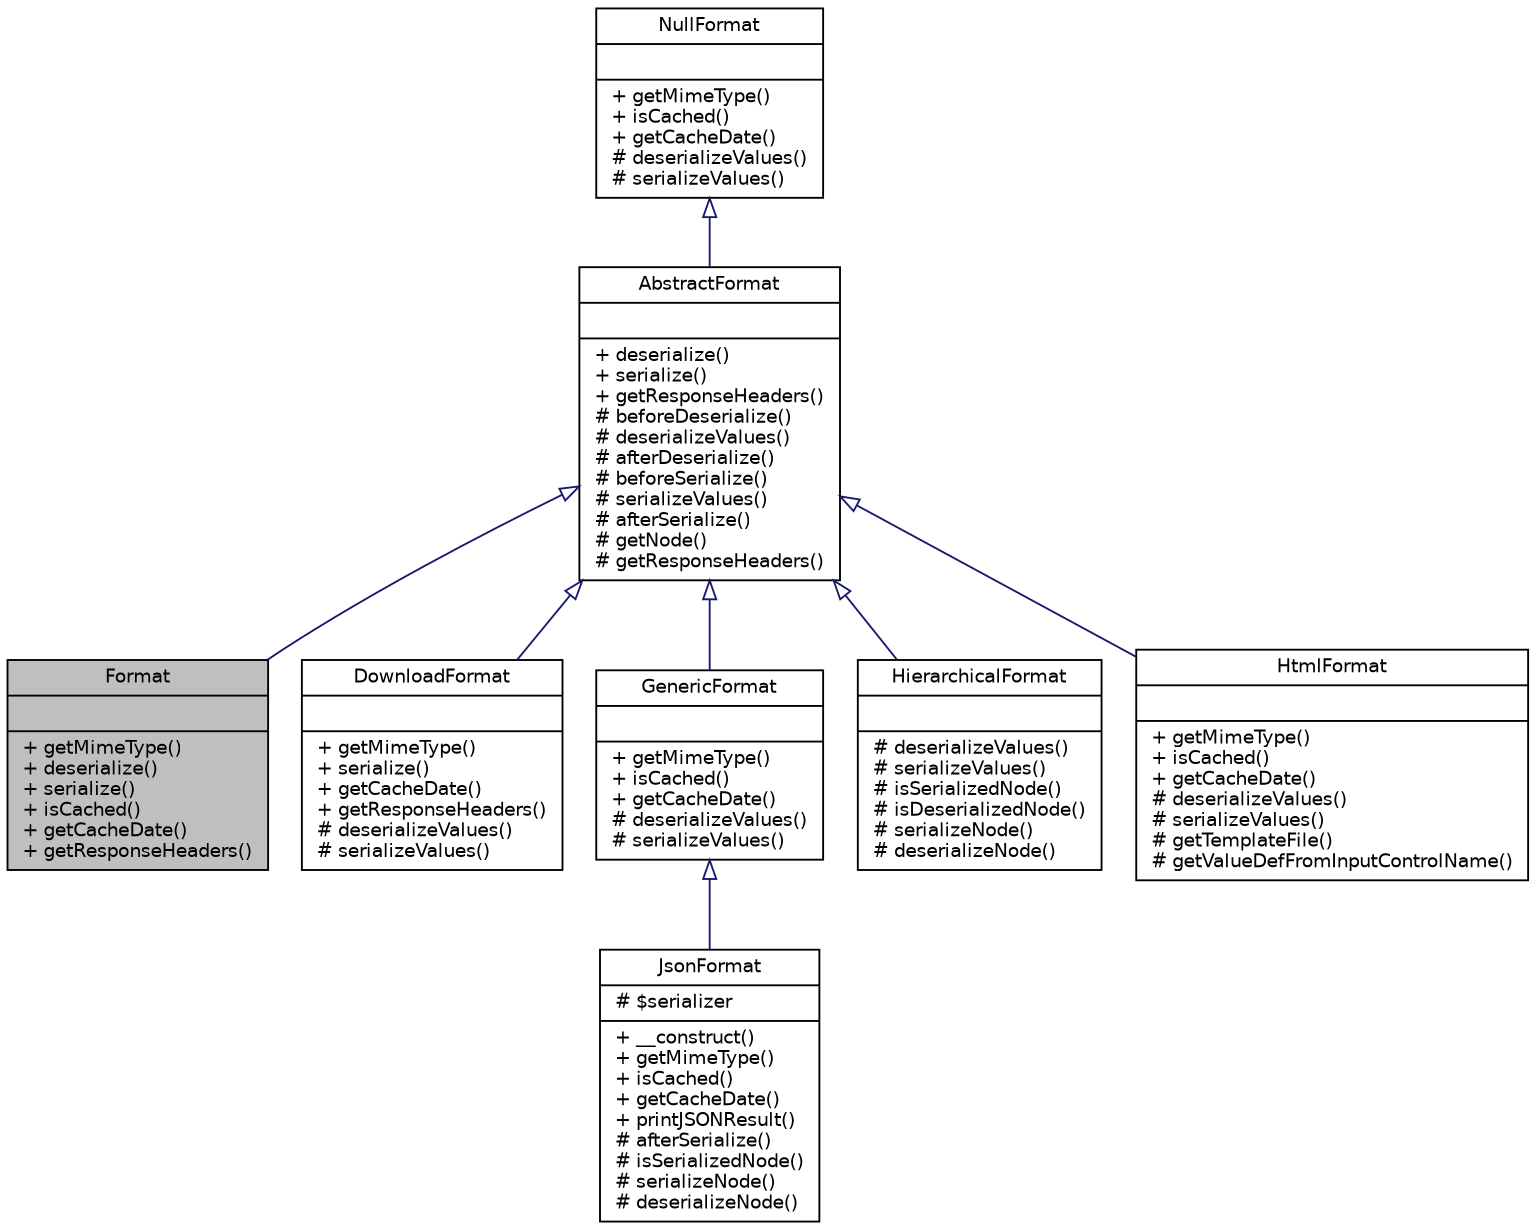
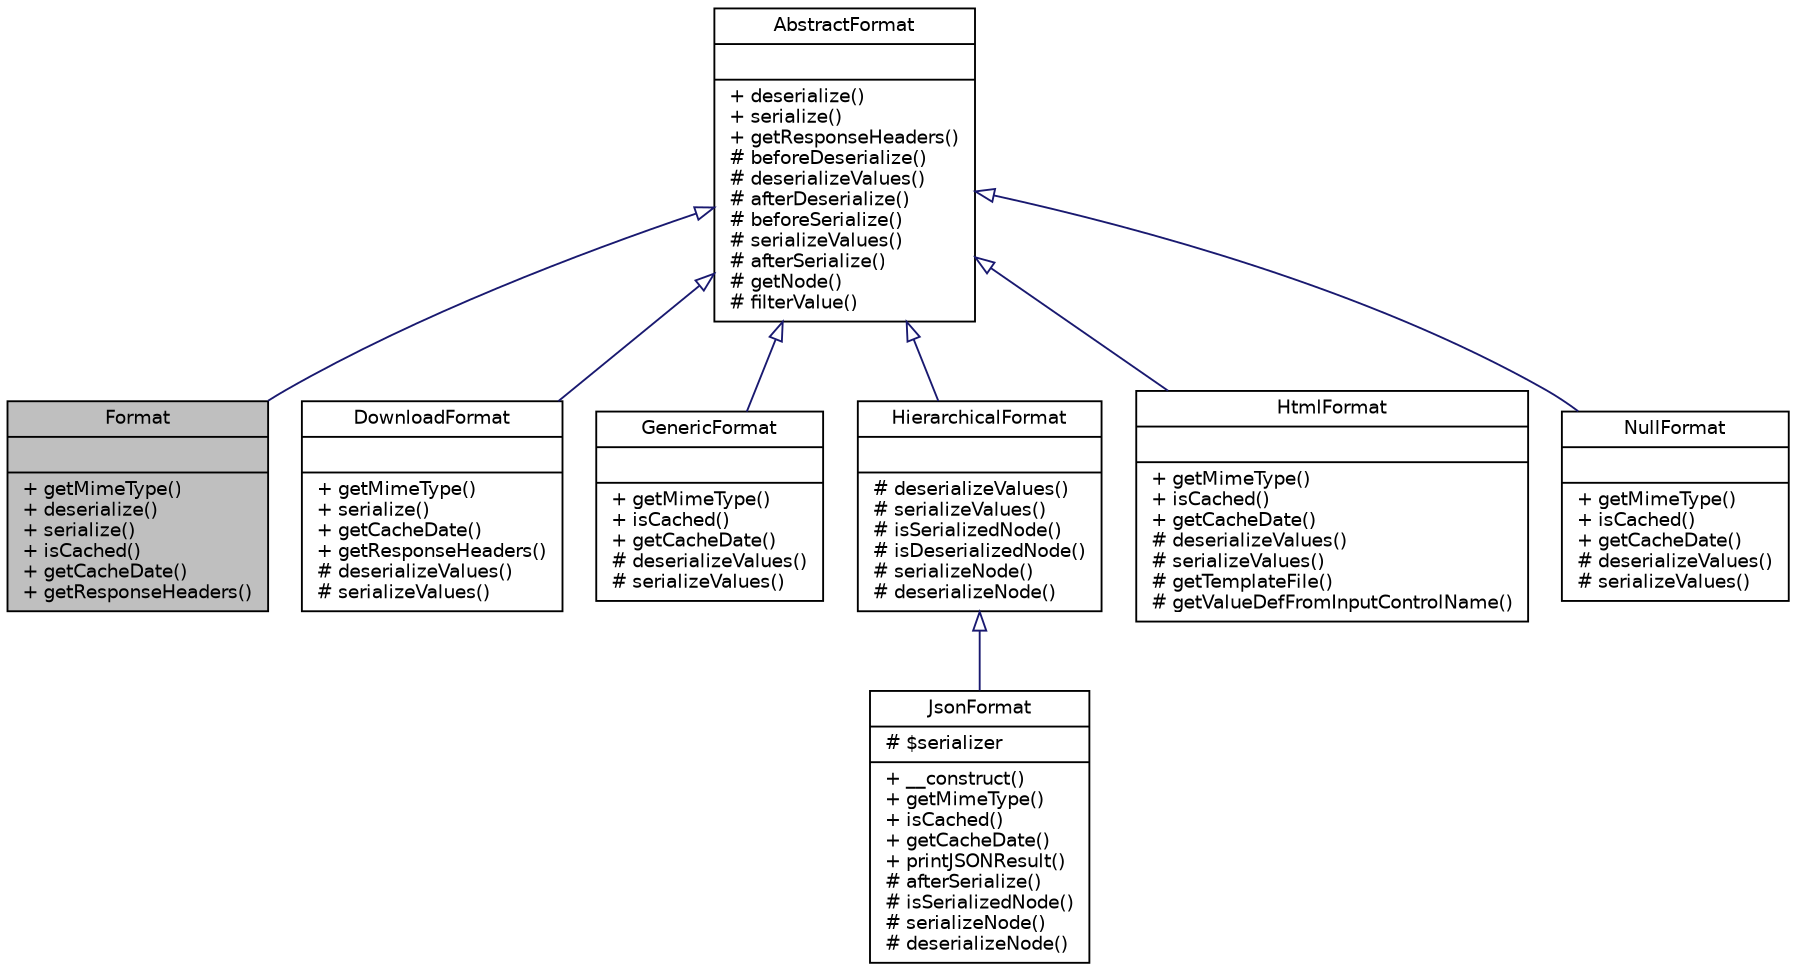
(710, 242) -> (1295, 280)
(710, 562) -> (794, 303)
(710, 914) -> (980, 661)
